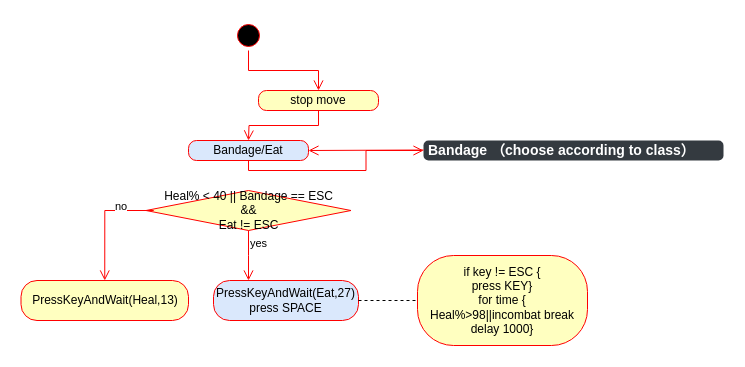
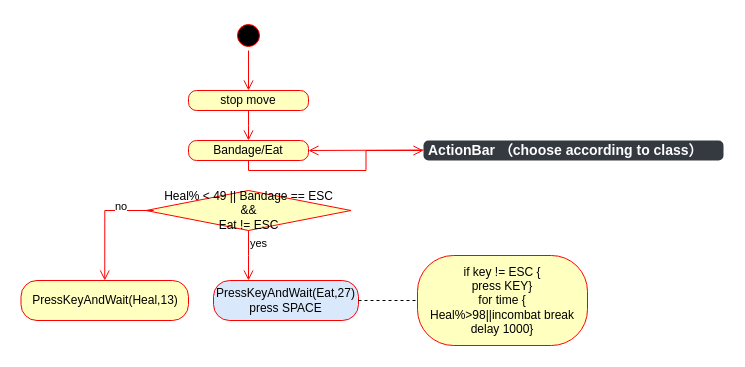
(319, 101) -> (249, 101)
(249, 151) -> (249, 151)
(561, 151) -> (567, 151)
(249, 211) -> (249, 211)
